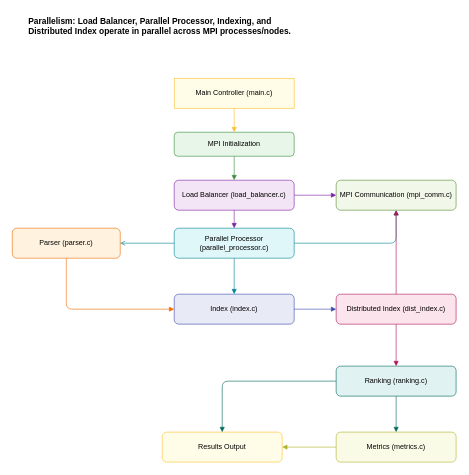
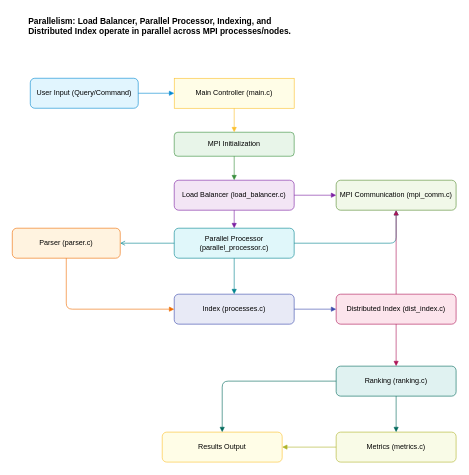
none -> (84, 93)
none -> (139, 93)
(234, 309) -> (234, 309)
